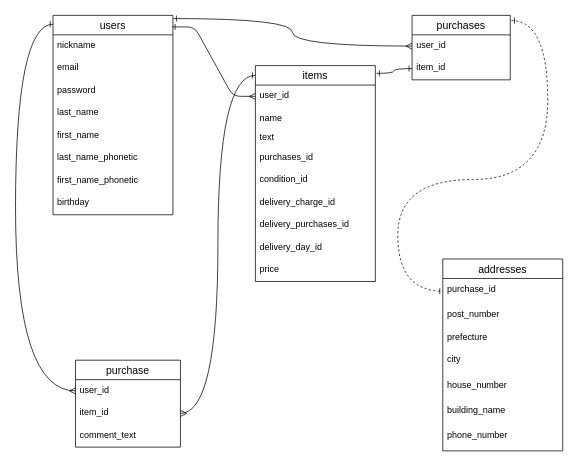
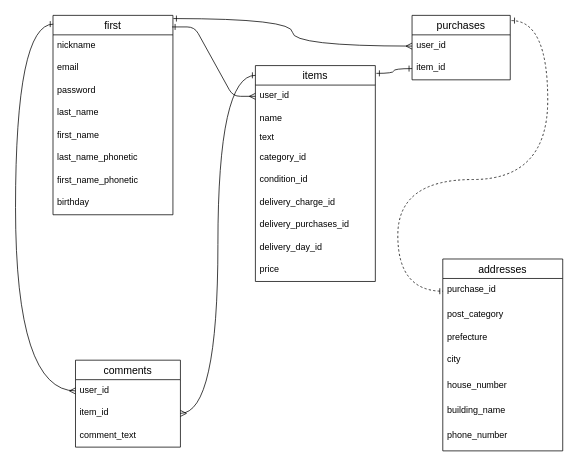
(113, 26) -> (113, 26)
(289, 157) -> (286, 157)
(475, 314) -> (480, 314)
(128, 371) -> (128, 371)
